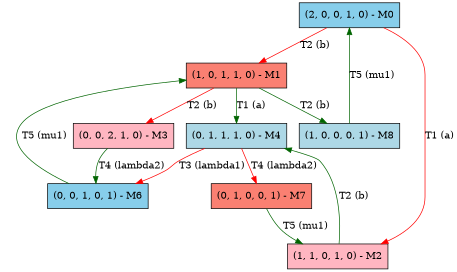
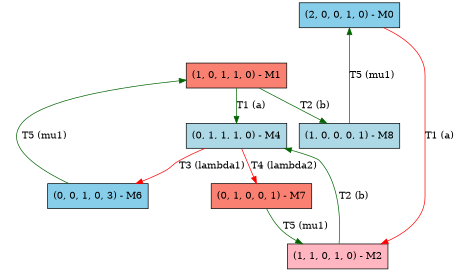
(296, 44) -> none
(124, 136) -> none
(98, 196) -> (98, 196)
